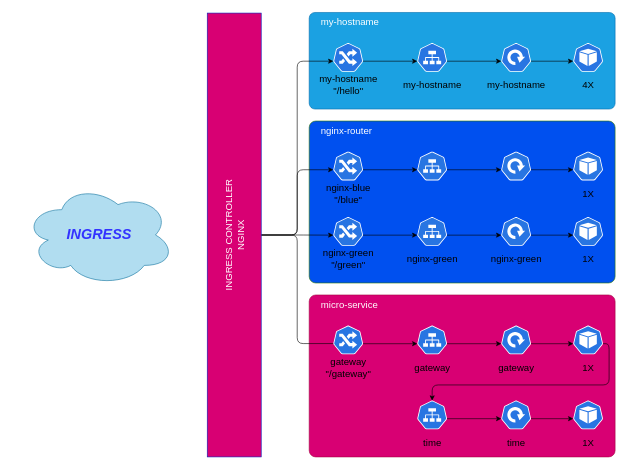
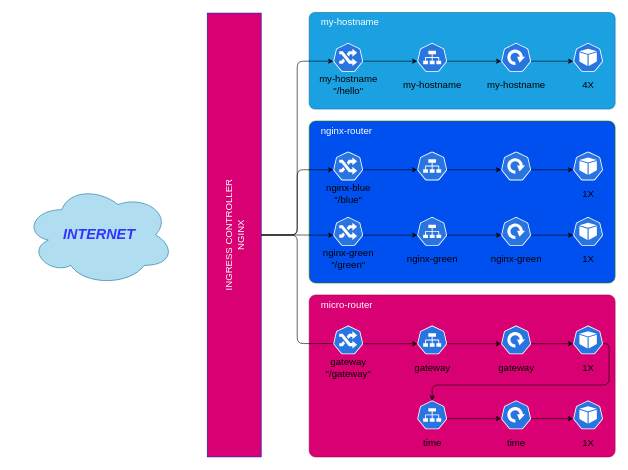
(99, 235) -> (99, 235)
(343, 305) -> (342, 305)
